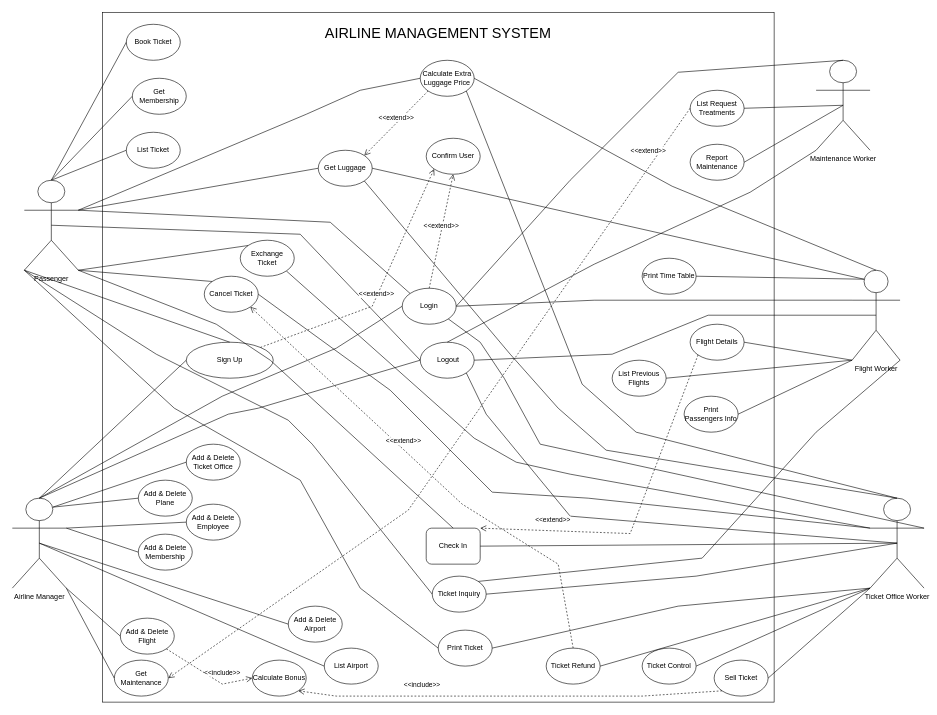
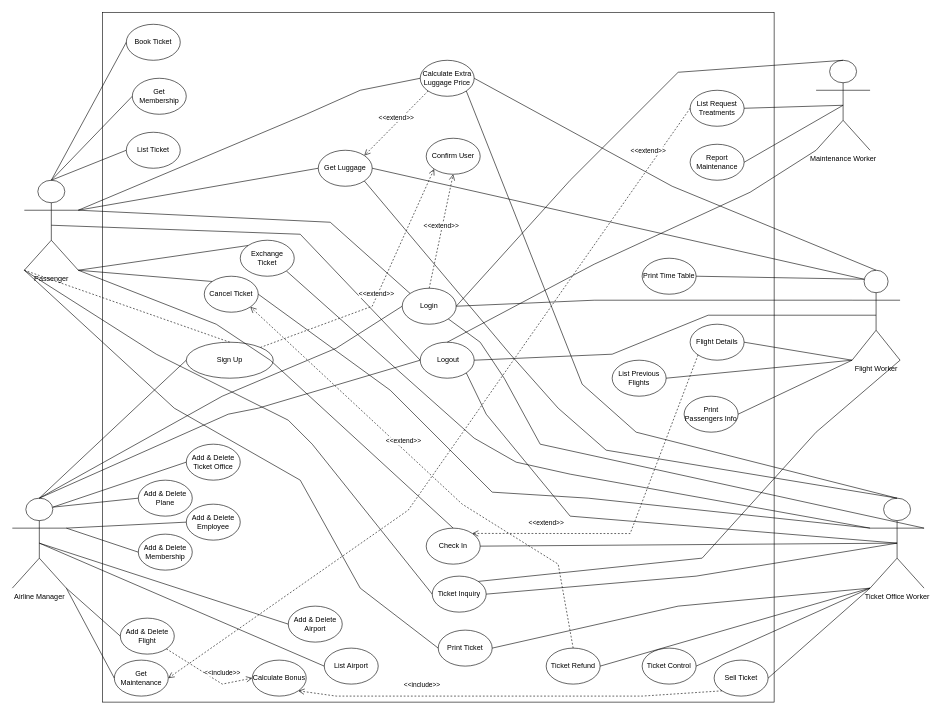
(438, 33) -> none
(130, 307) -> (130, 307)
(453, 546) -> (453, 546)
